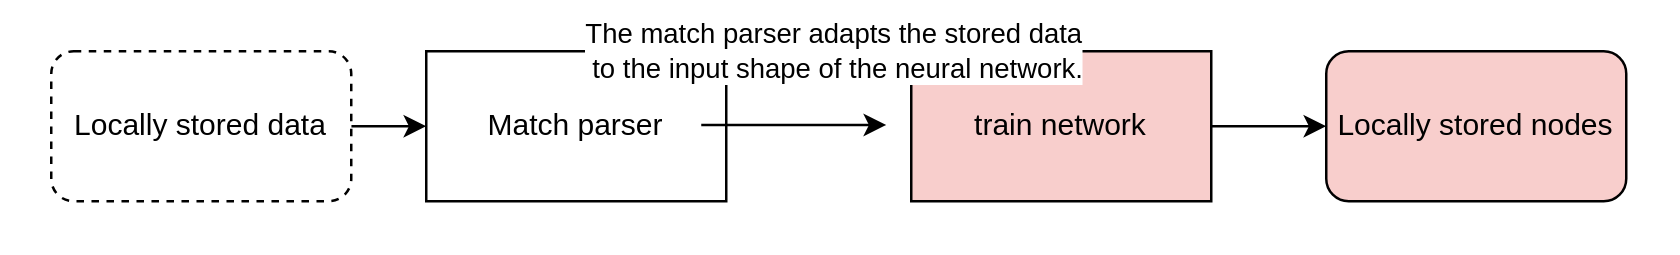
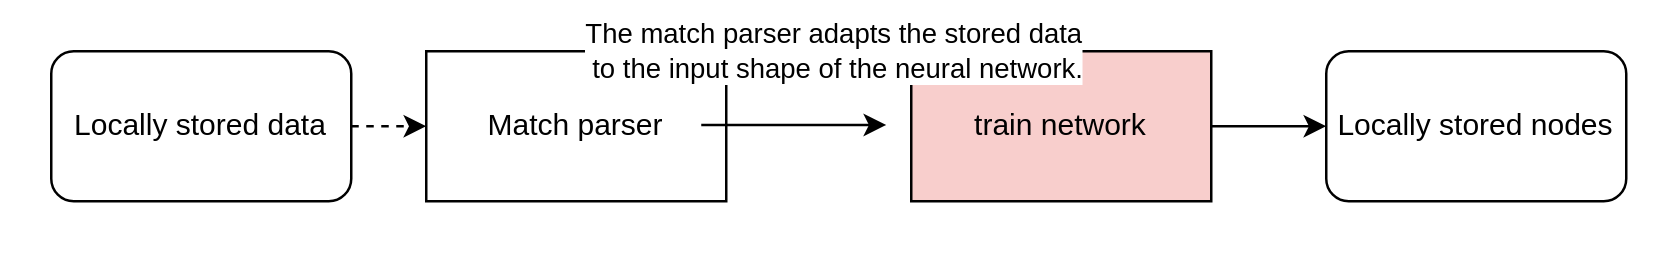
(201, 126) -> (201, 126)
(380, 126) -> (380, 126)
(1476, 126) -> (1476, 126)
